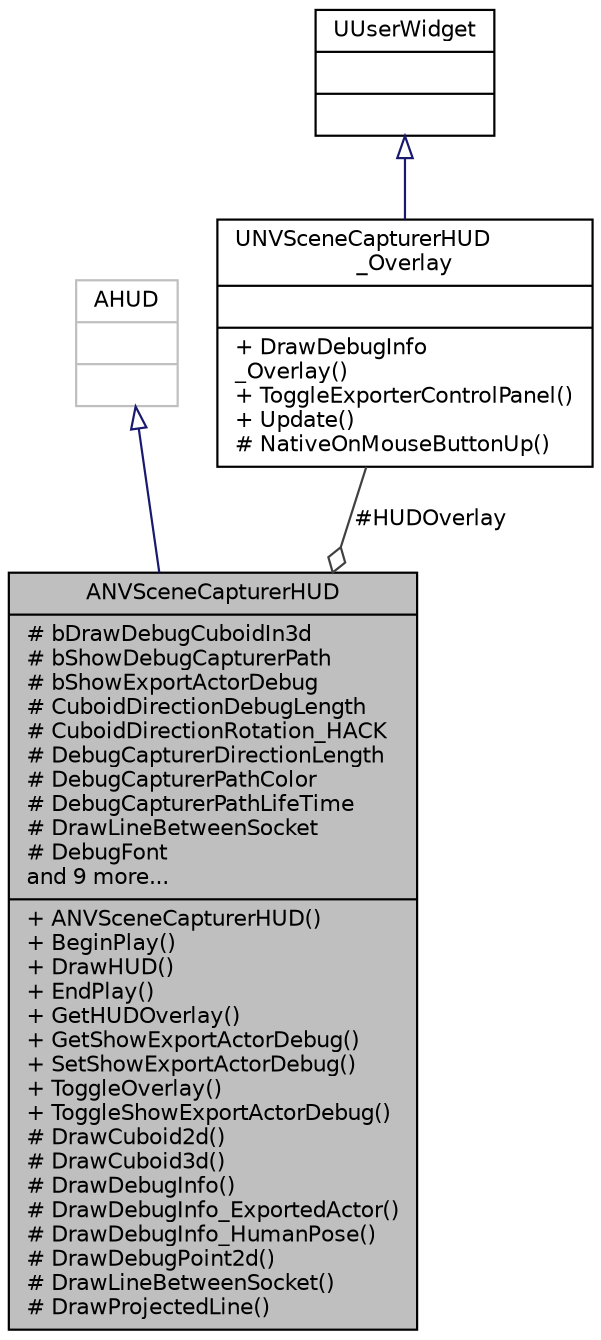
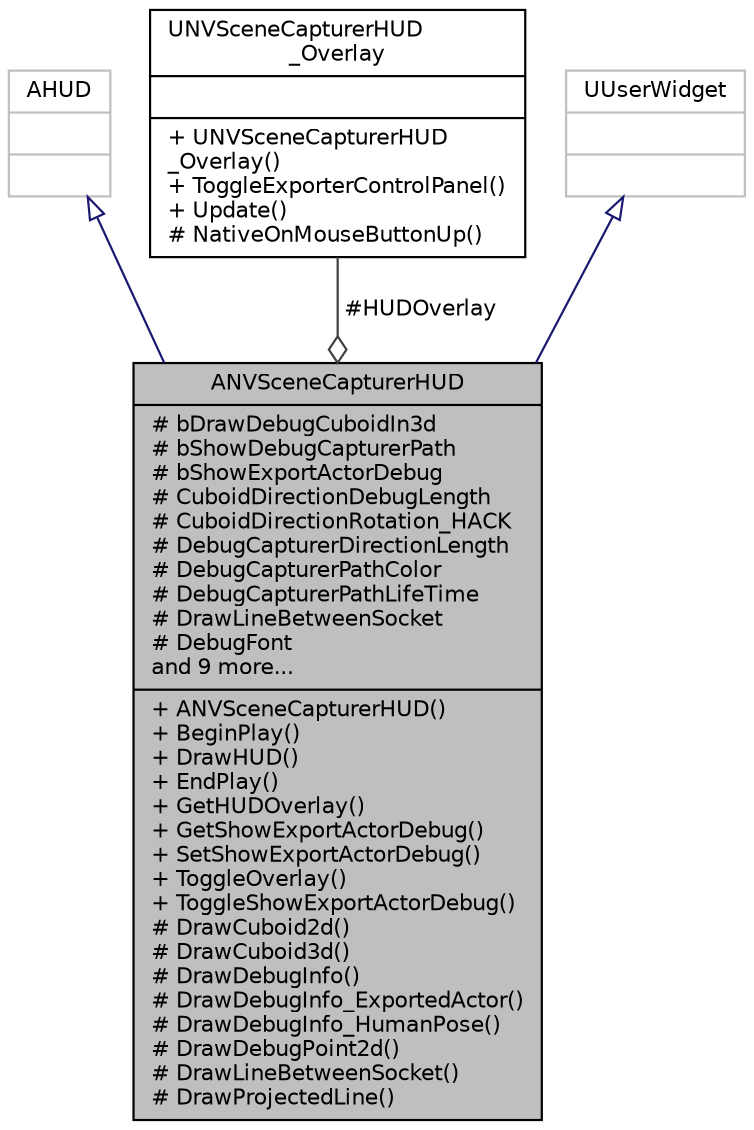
(405, 73) -> (655, 134)
(405, 189) -> (574, 290)
(332, 348) -> (308, 138)
